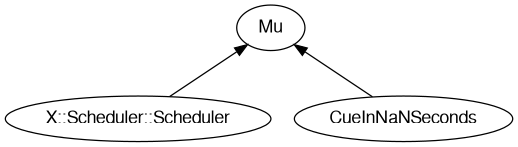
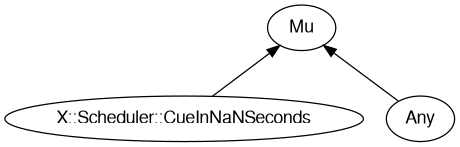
(138, 119) -> (184, 119)
(404, 119) -> (420, 119)
